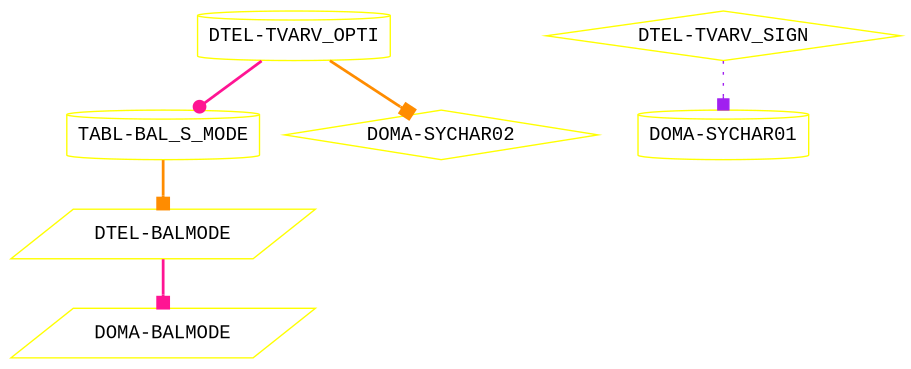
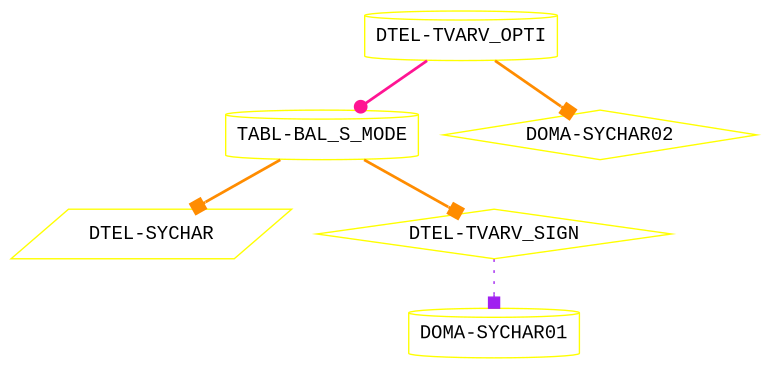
none -> (406, 183)
(163, 234) -> (151, 234)
(163, 333) -> none
